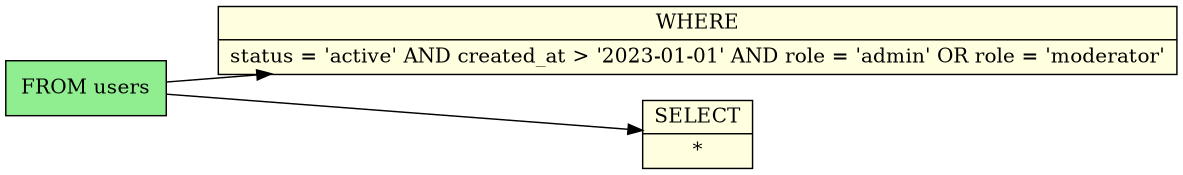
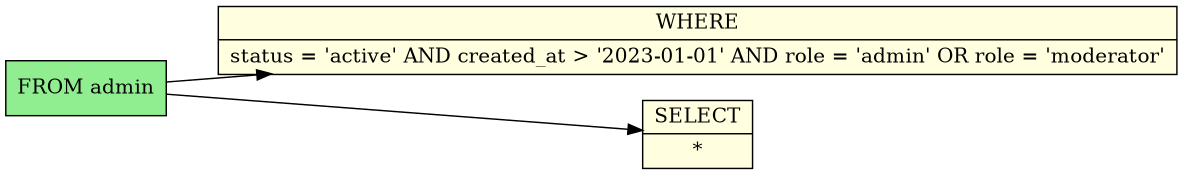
(86, 88) -> (86, 88)
